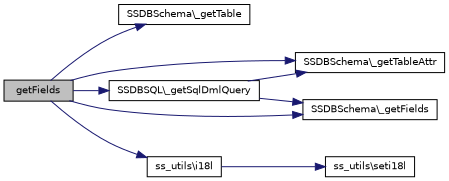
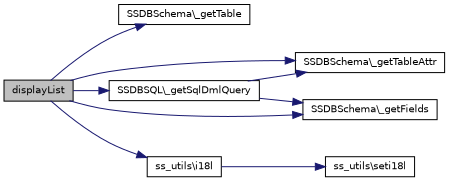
(39, 91) -> (39, 91)
